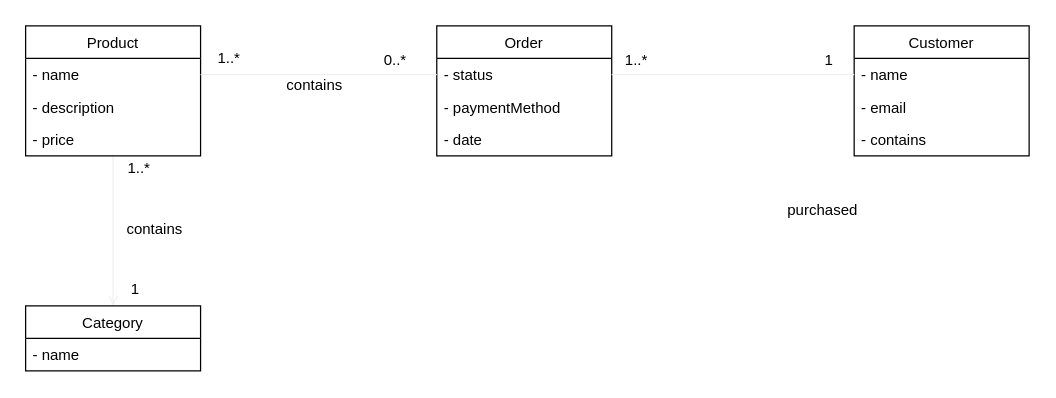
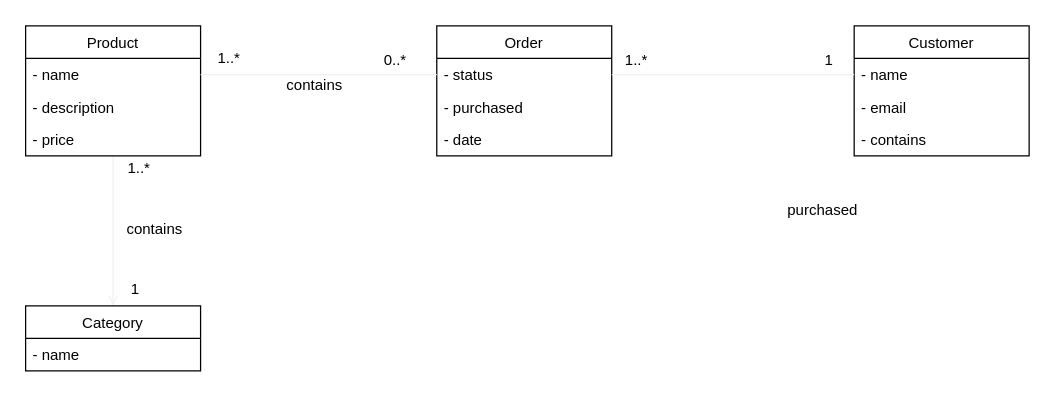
(505, 108) -> (488, 108)
